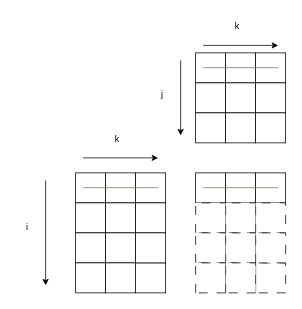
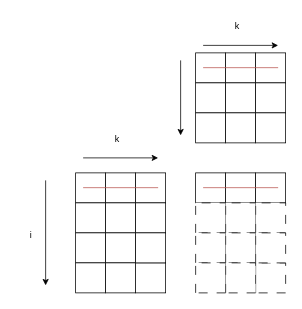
(162, 94) -> none
(27, 228) -> (30, 235)
